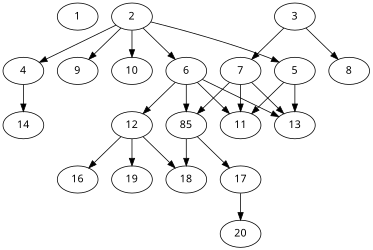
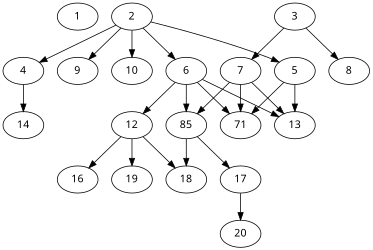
(241, 125) -> (241, 125)
